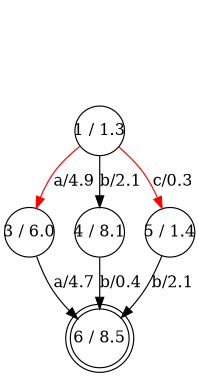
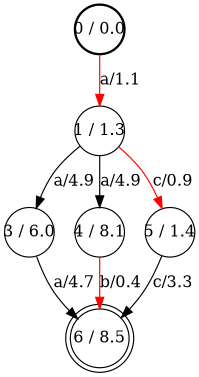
none -> (100, 29)
(57, 169) -> (57, 169)
(121, 182) -> (121, 182)
(173, 182) -> (173, 182)
(100, 277) -> (100, 277)
(173, 283) -> (173, 283)
